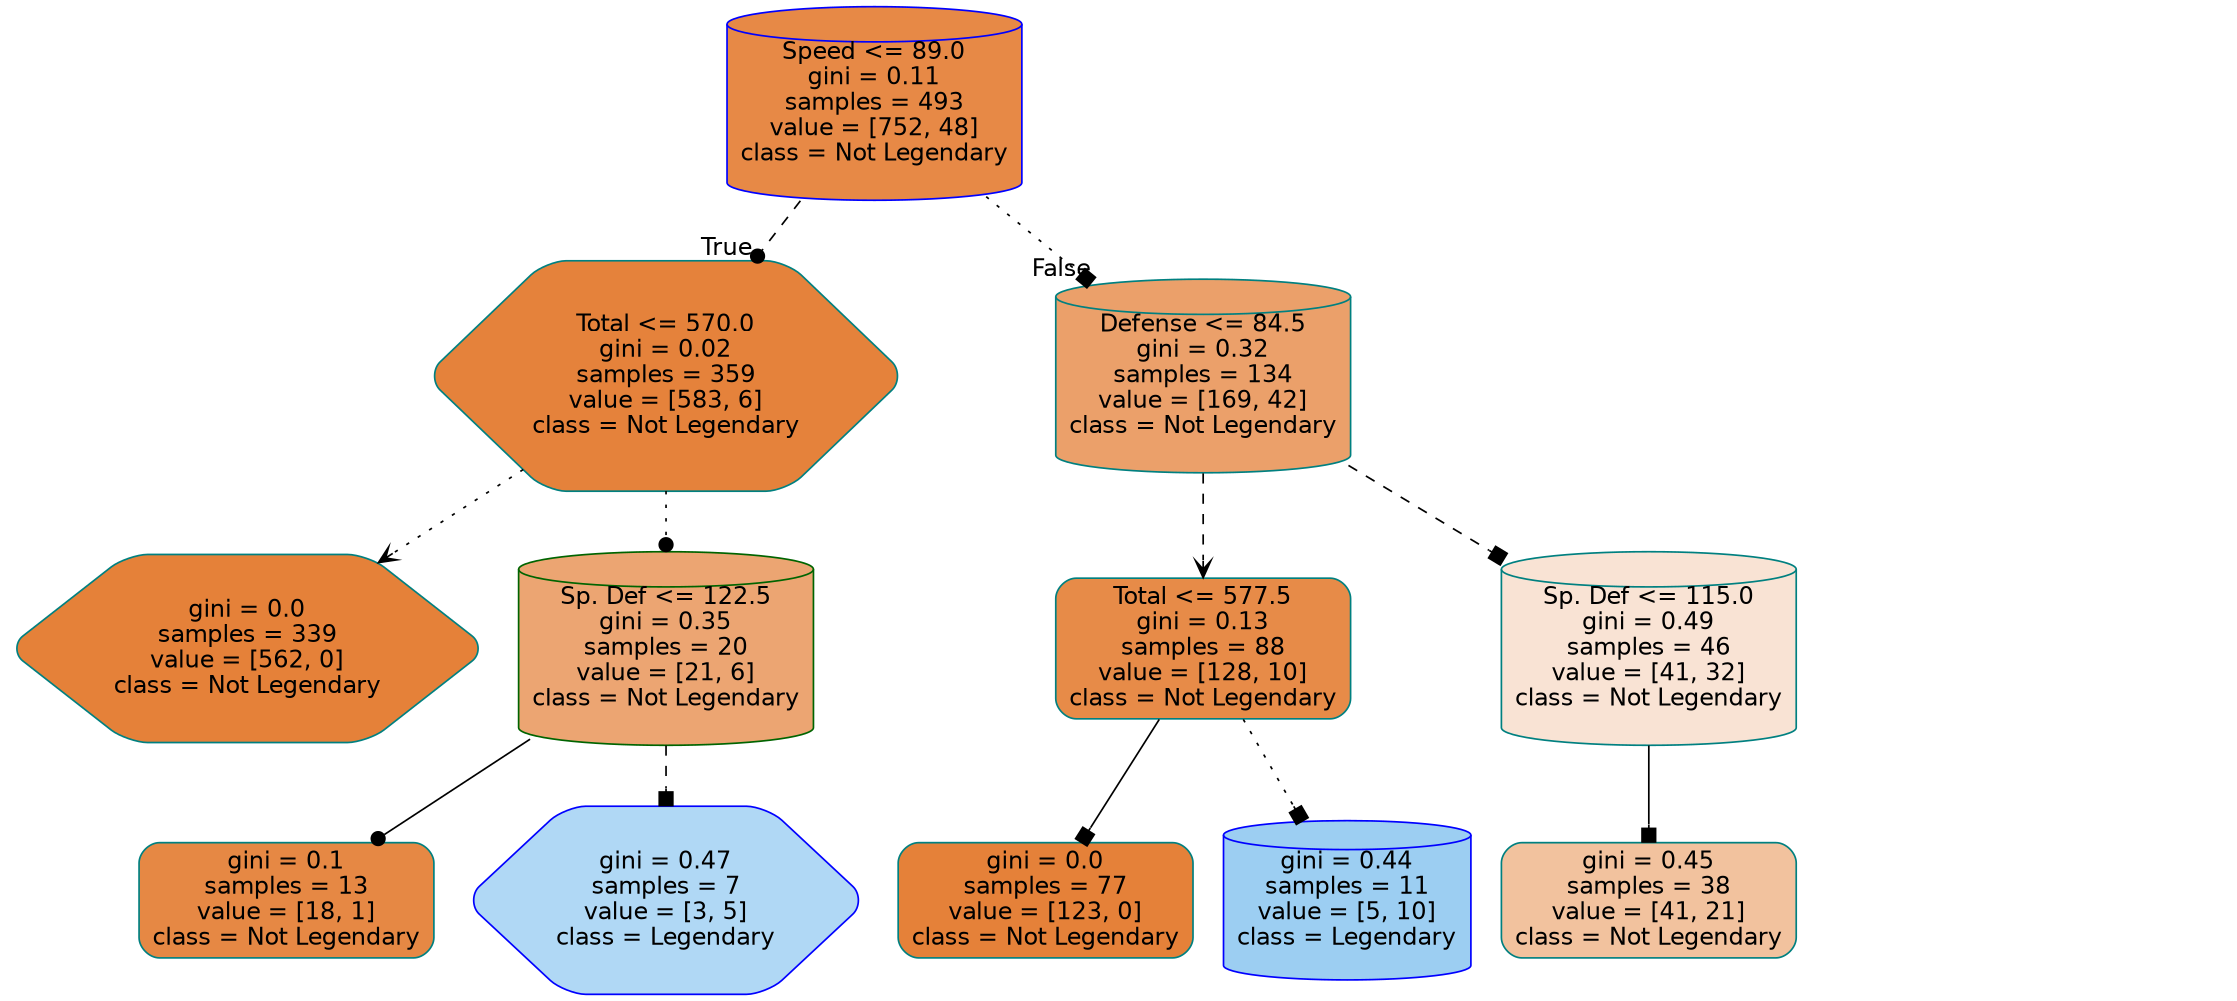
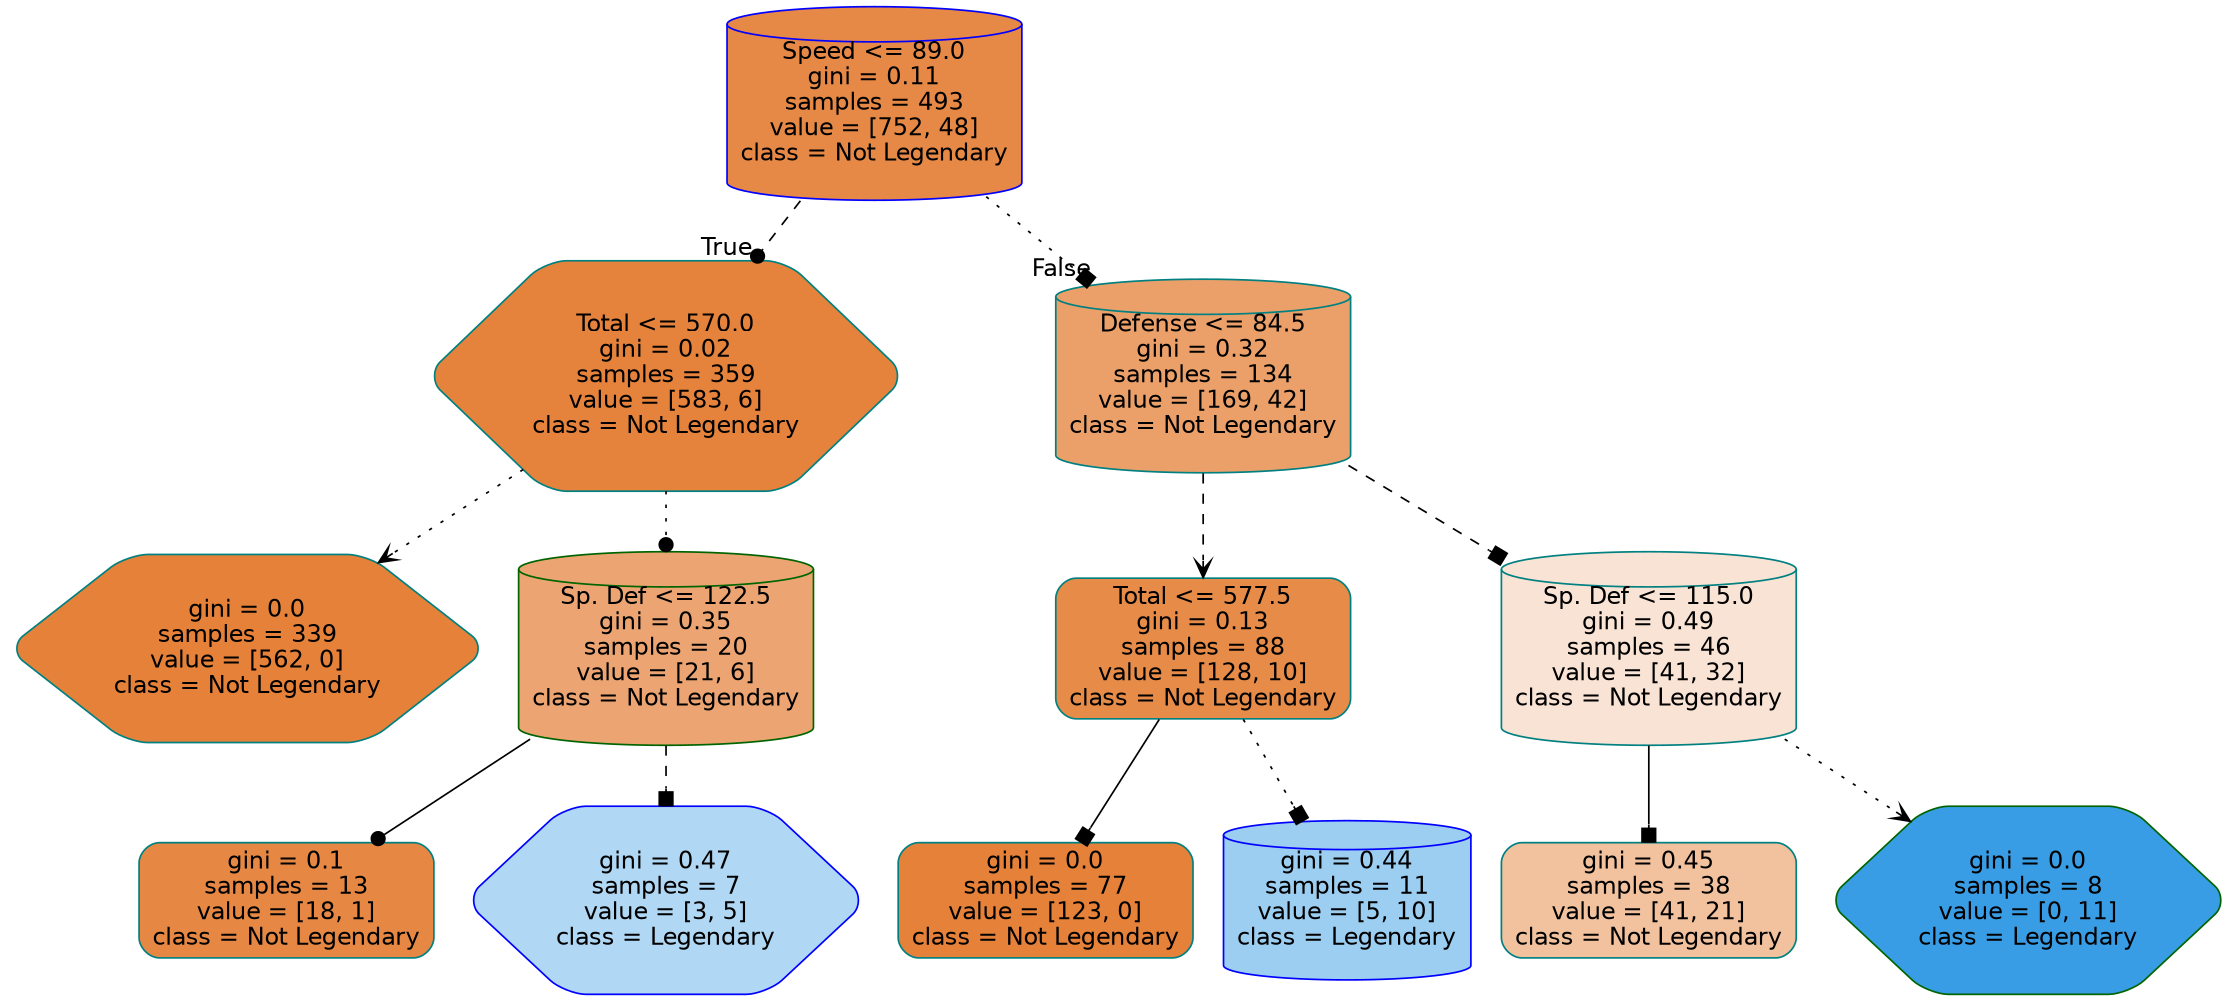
none -> (2028, 900)
